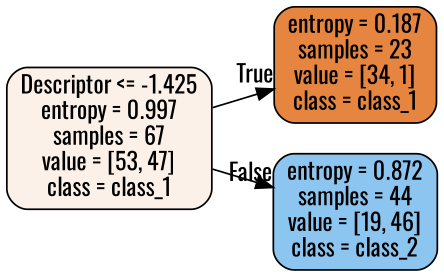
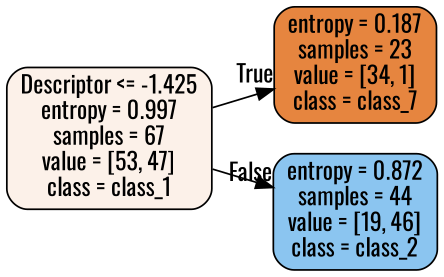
(355, 65) -> (355, 65)
